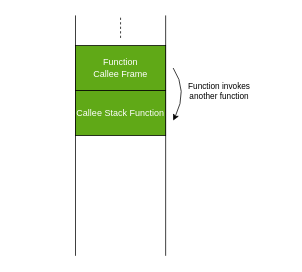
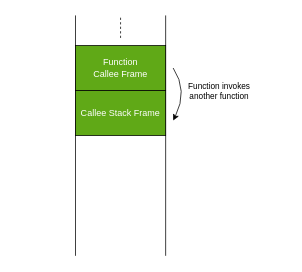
(120, 113) -> (120, 113)
